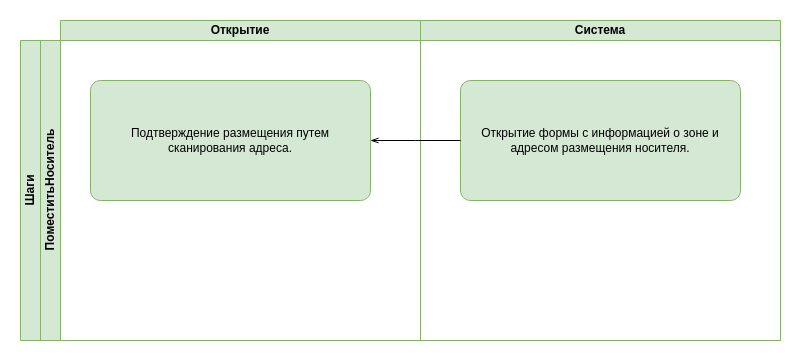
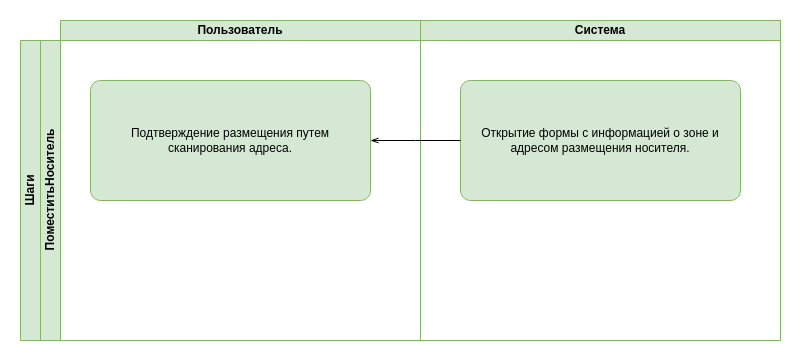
(241, 31) -> (241, 31)
